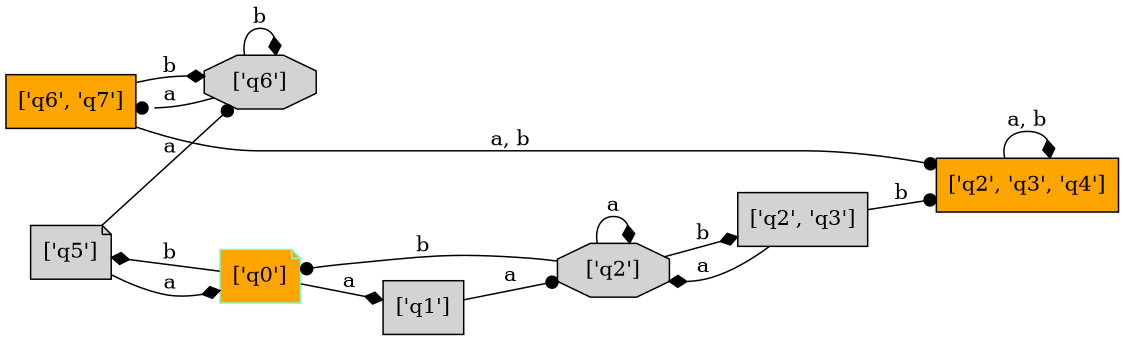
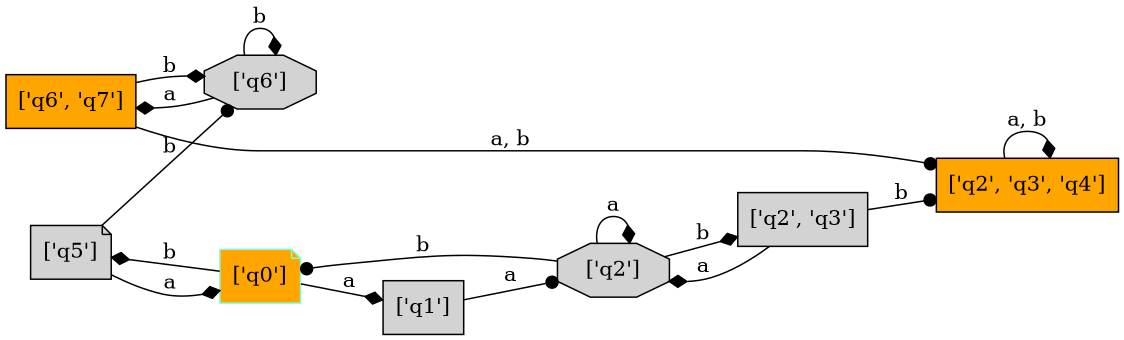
(184, 105) -> (184, 105)
(170, 147) -> (170, 147)
